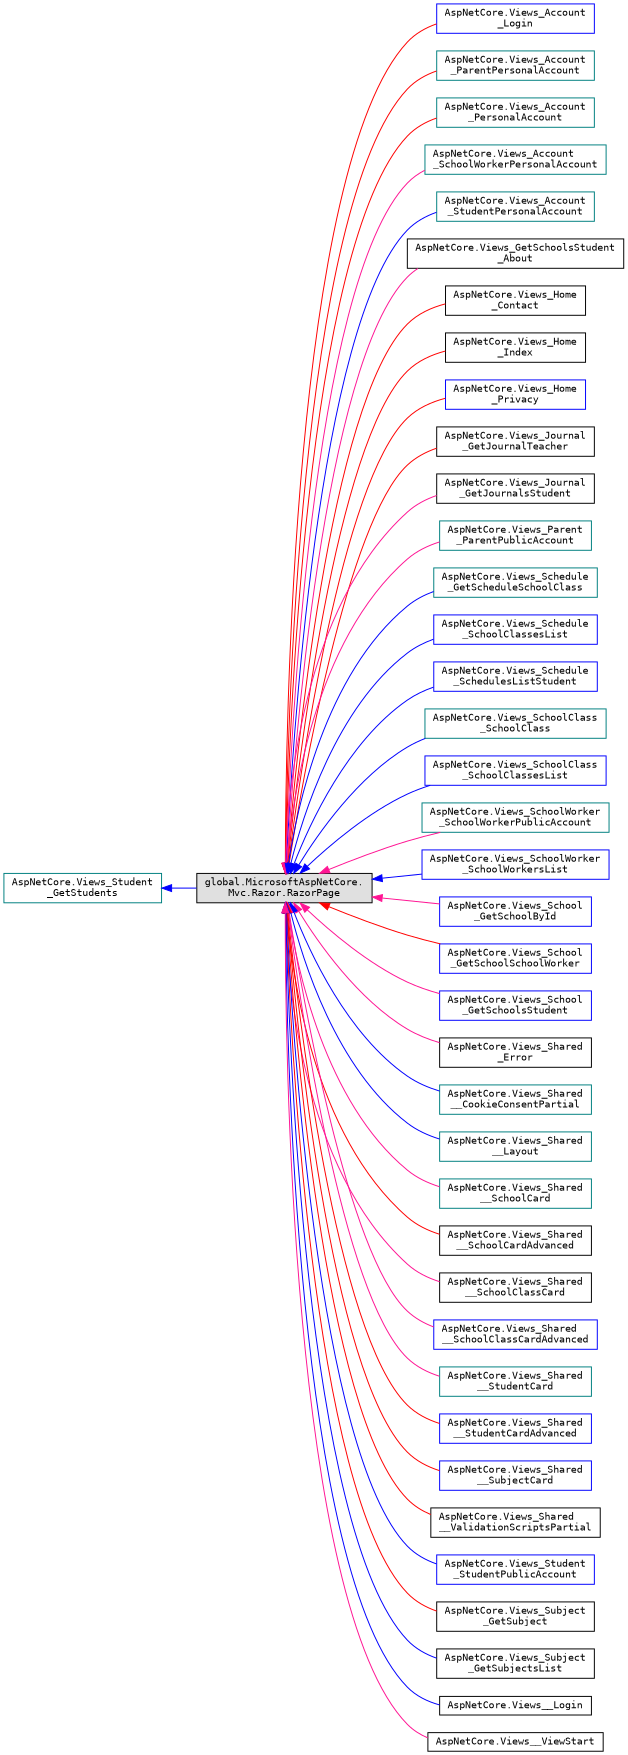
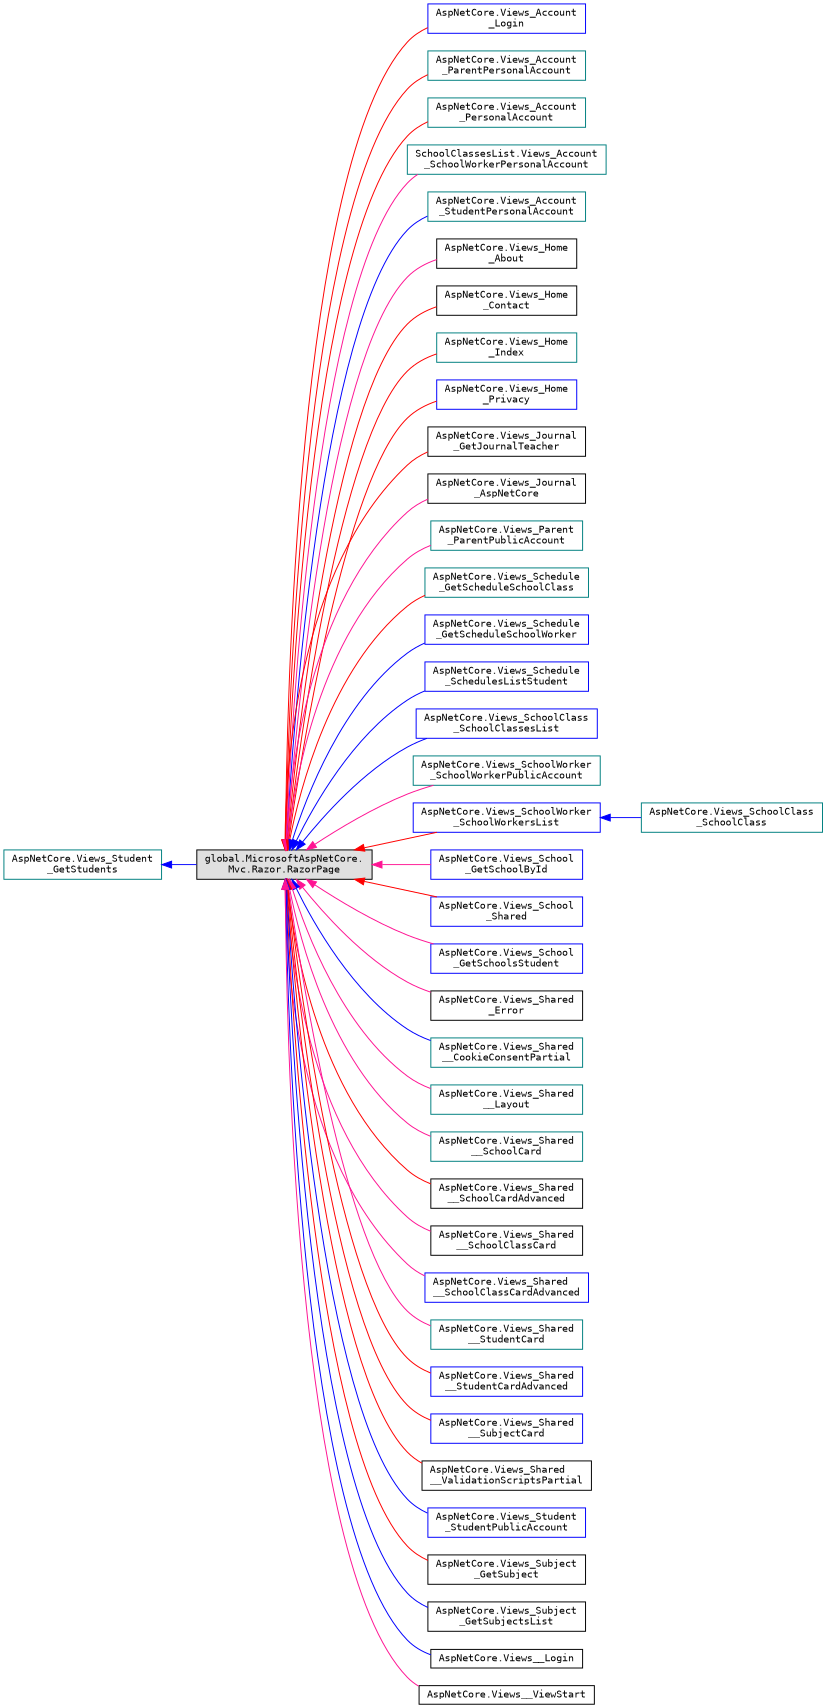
(516, 160) -> (507, 160)
(516, 254) -> (507, 254)
(516, 348) -> (507, 348)
(516, 489) -> (507, 489)
(516, 630) -> (507, 630)
(332, 710) -> (334, 704)
(353, 792) -> (626, 818)
(402, 876) -> (401, 840)
(516, 959) -> (507, 912)
(341, 1043) -> (343, 1002)
